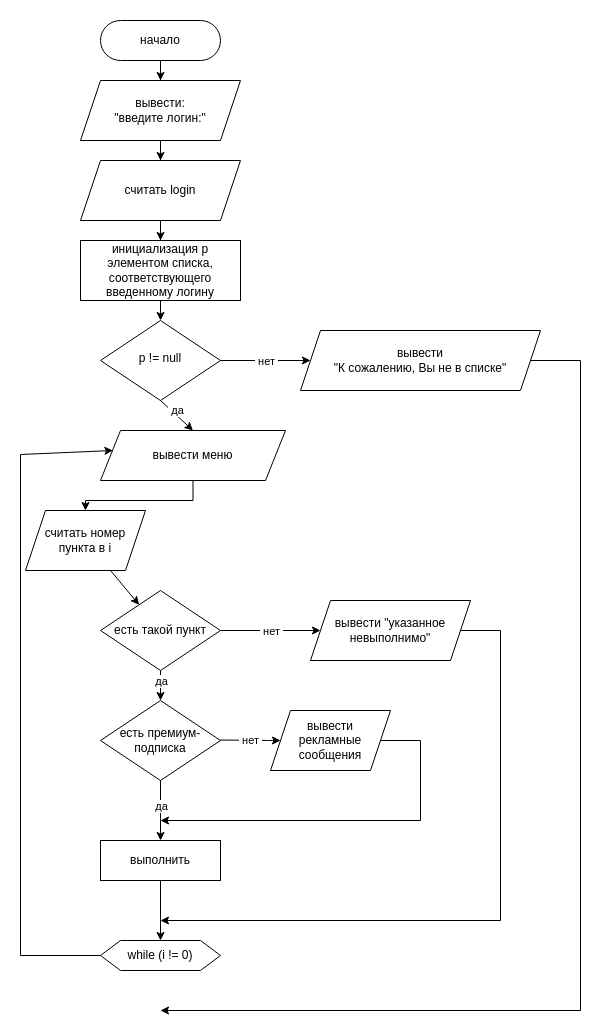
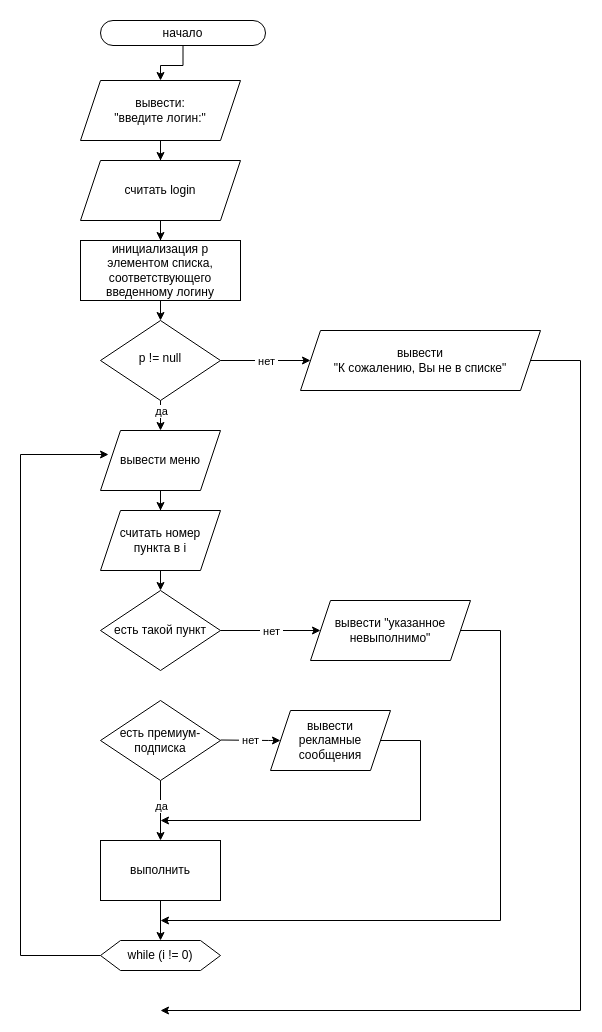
(161, 41) -> (183, 33)
(193, 456) -> (161, 461)
(86, 541) -> (161, 541)
(161, 682) -> none
(161, 861) -> (161, 871)
